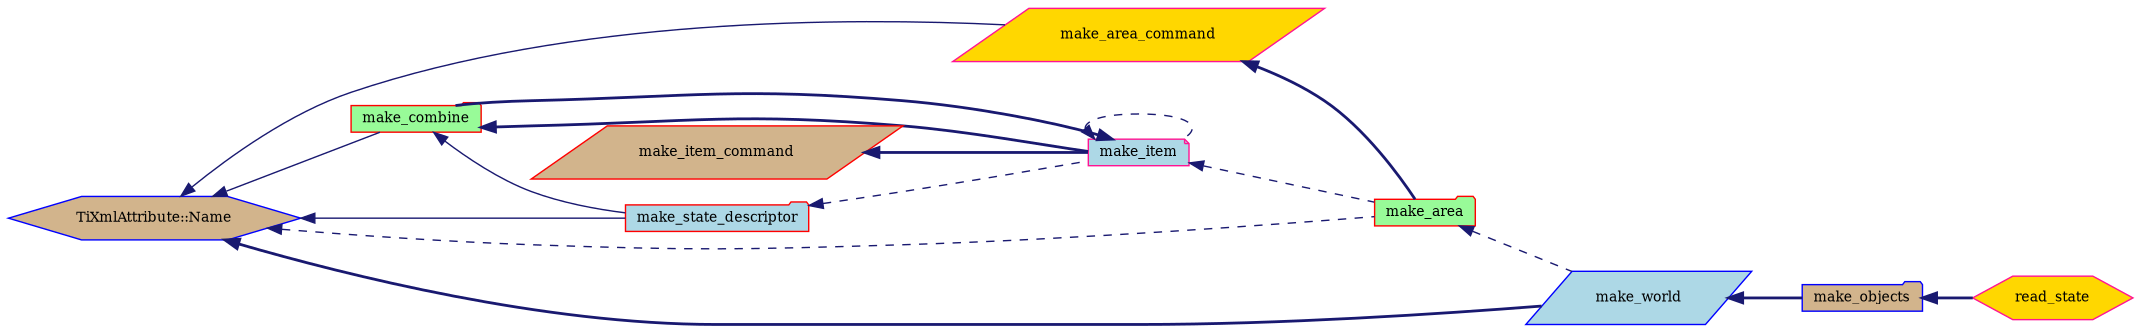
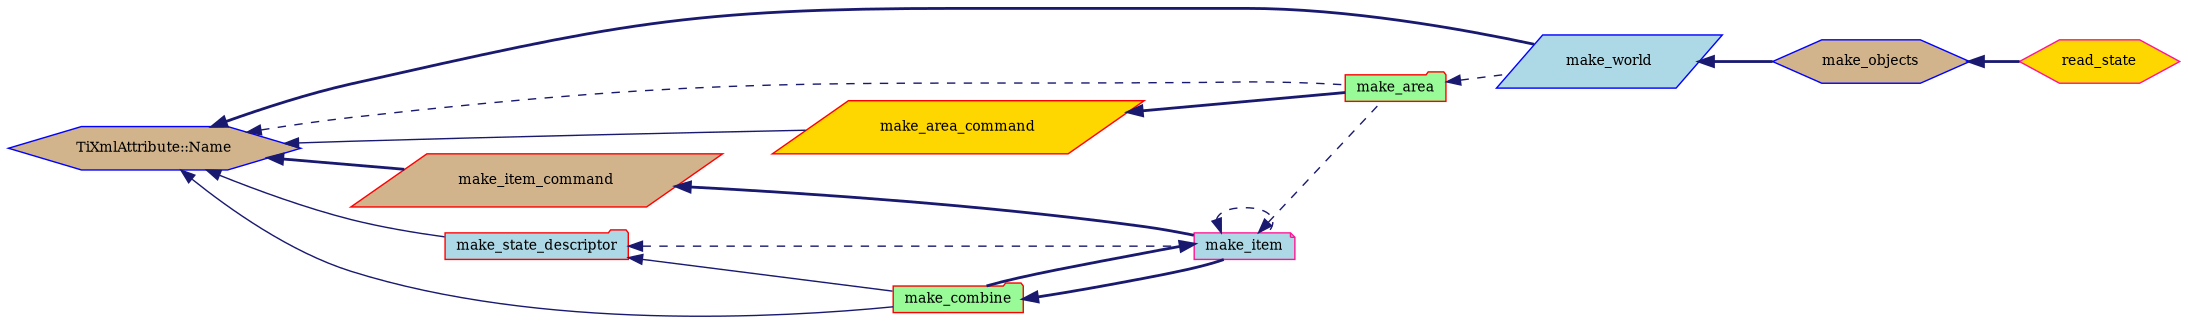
(1139, 35) -> (958, 127)
none -> (344, 164)
(529, 191) -> (768, 275)
(1862, 298) -> (1871, 62)
